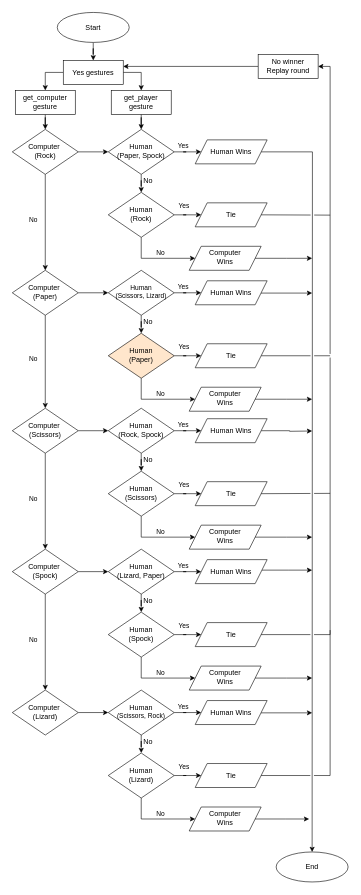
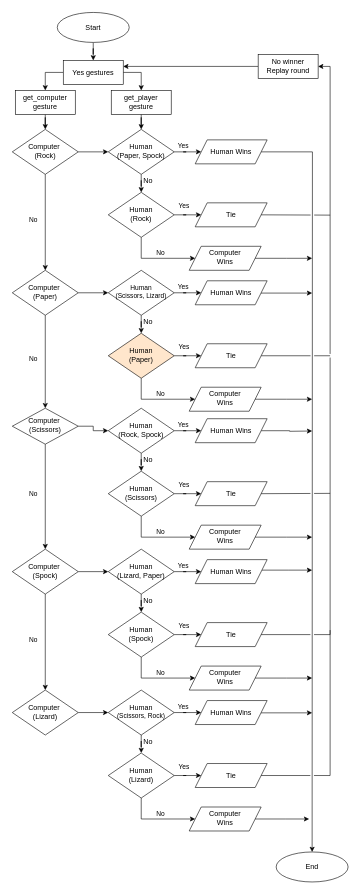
(45, 431) -> (45, 426)
